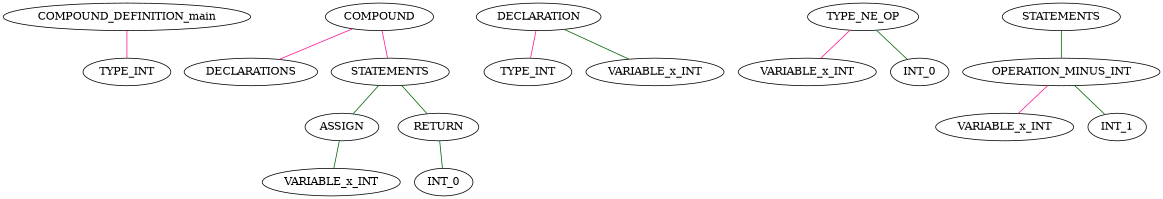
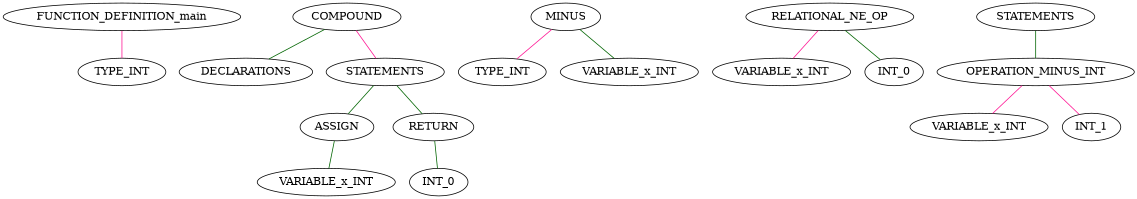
(127, 17) -> (122, 17)
(539, 17) -> (566, 17)
(863, 17) -> (830, 17)
(316, 44) -> (297, 44)
(1090, 100) -> (1064, 100)
